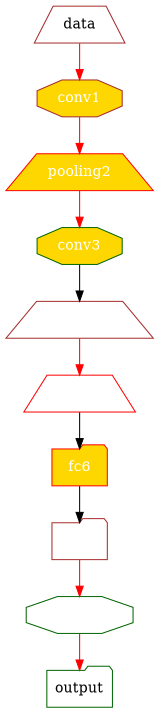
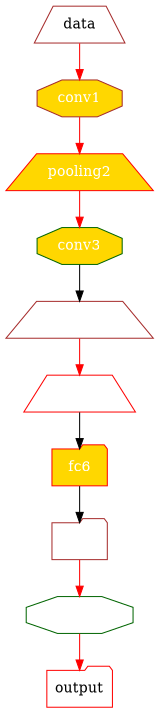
(80, 689) -> (80, 689)
